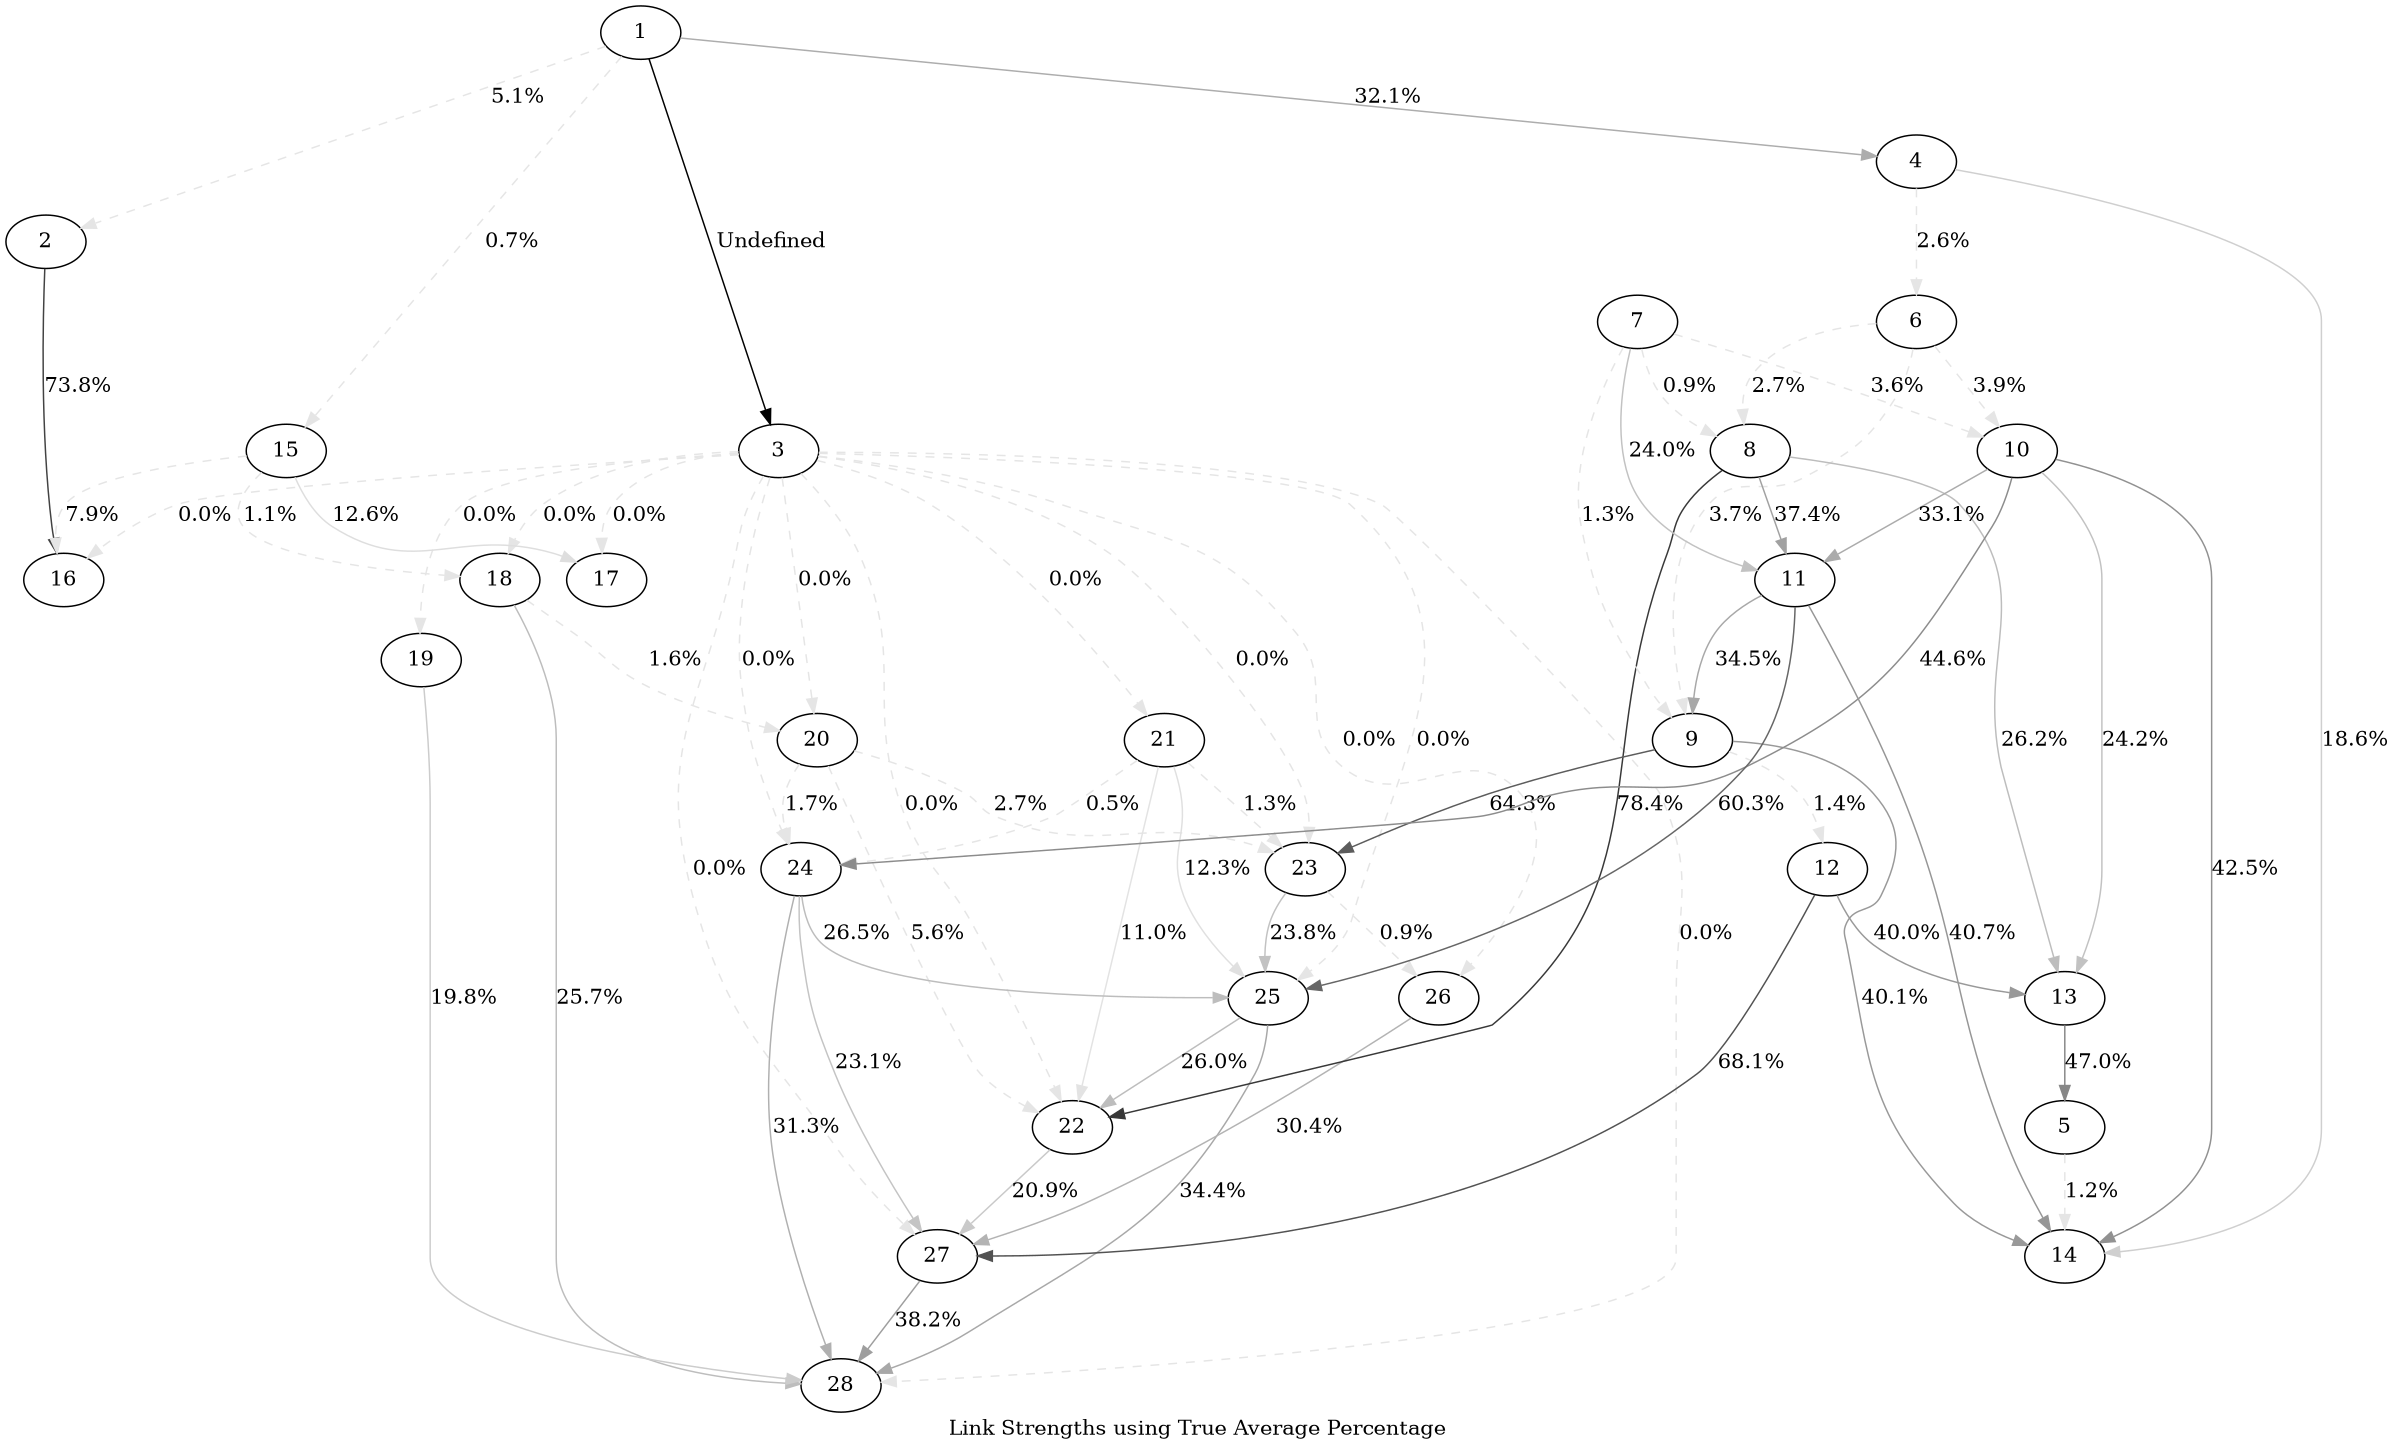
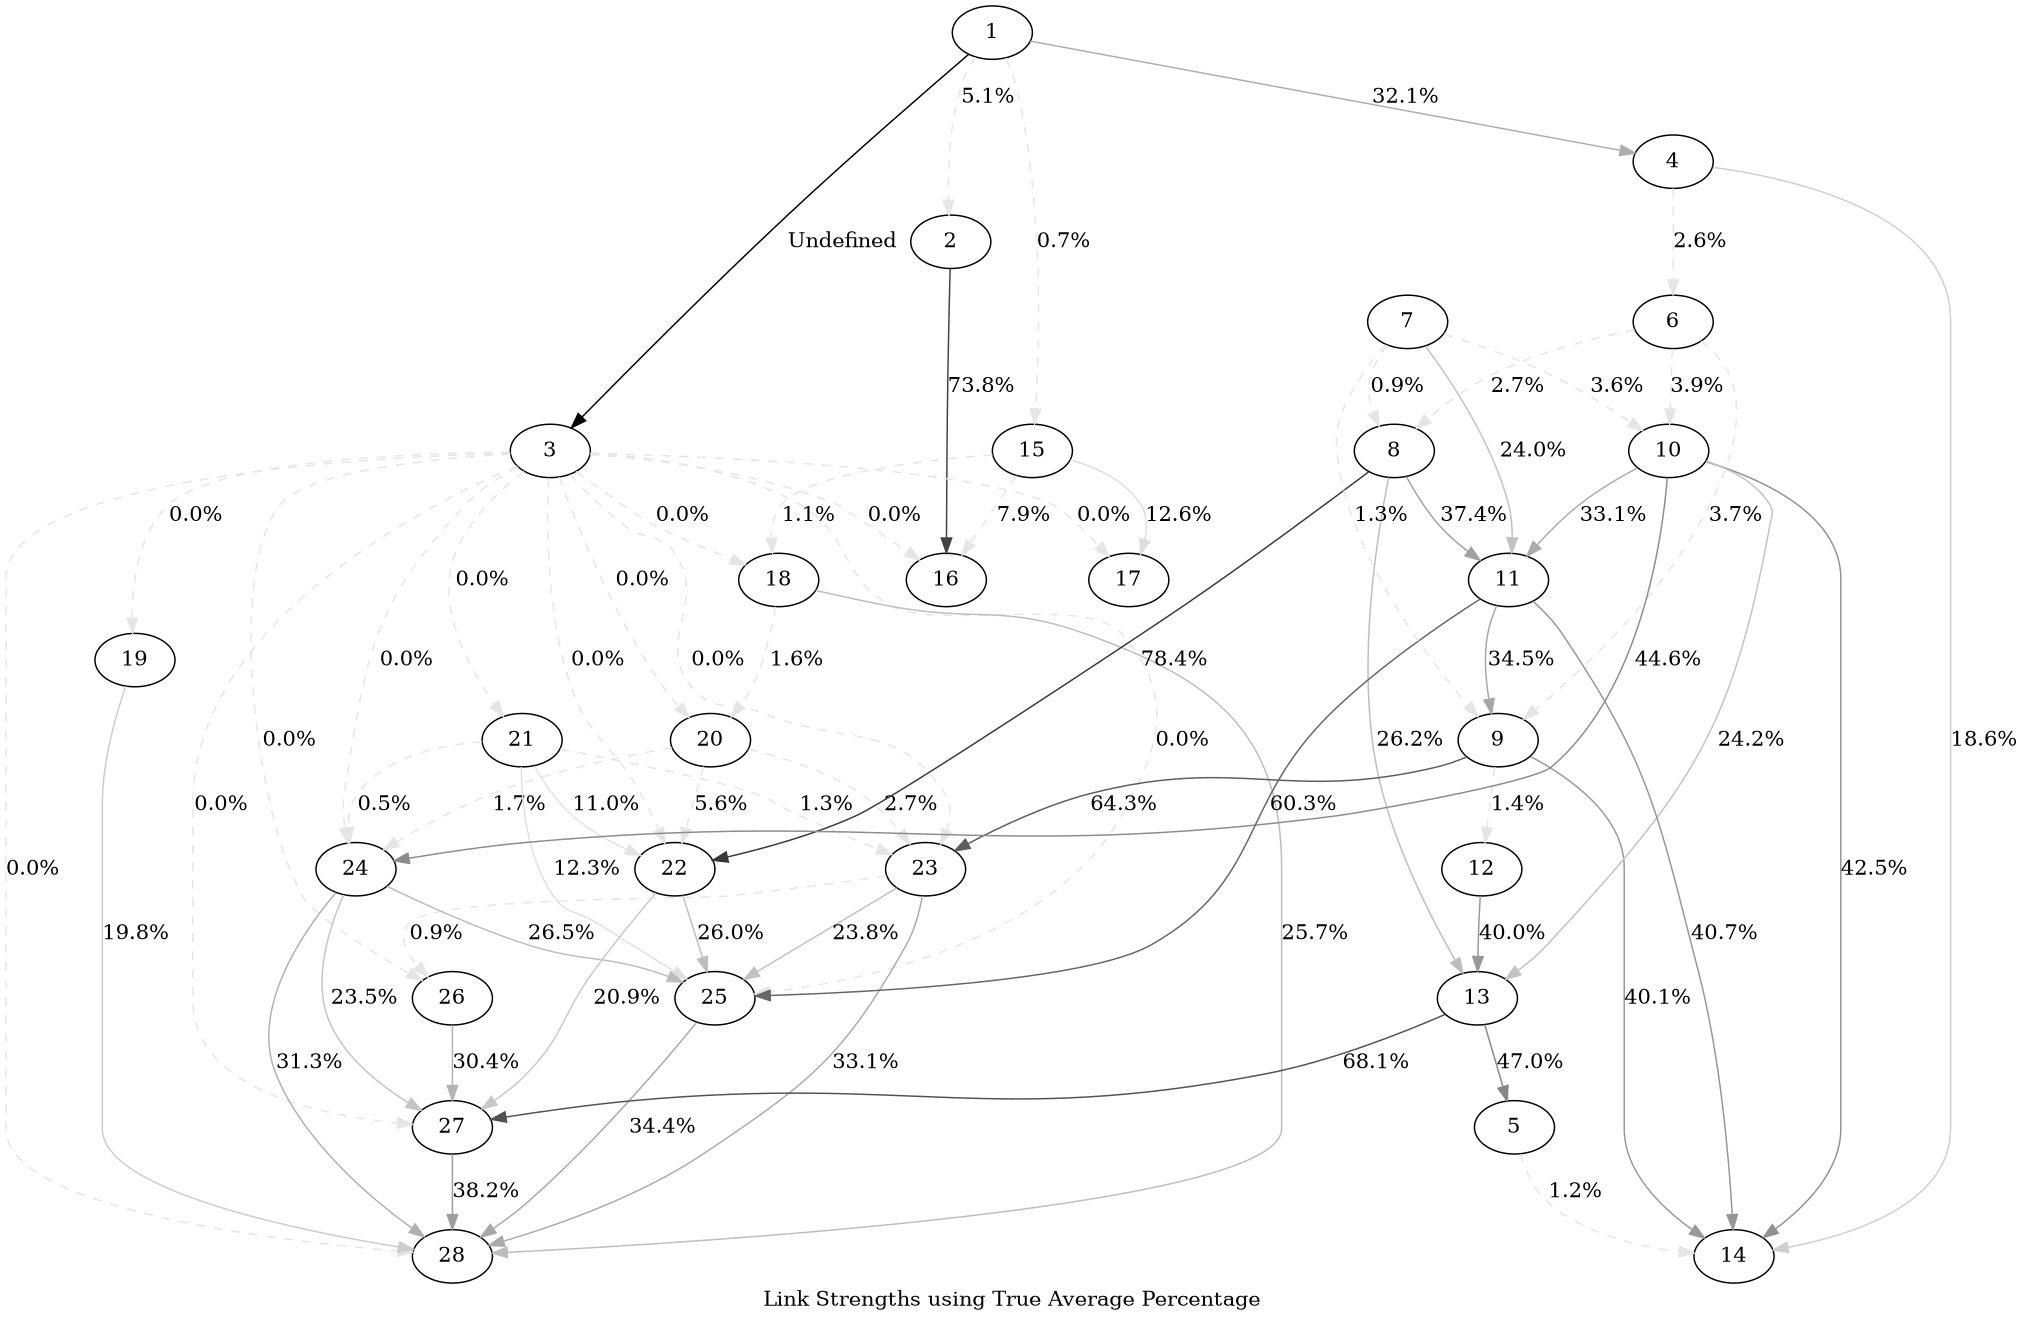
(1177, 1059) -> (693, 927)
(869, 1063) -> (365, 998)
none -> (756, 1117)
(1463, 1188) -> (981, 1098)
